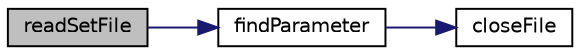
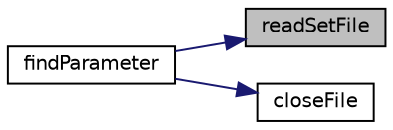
(173, 28) -> (200, 47)
